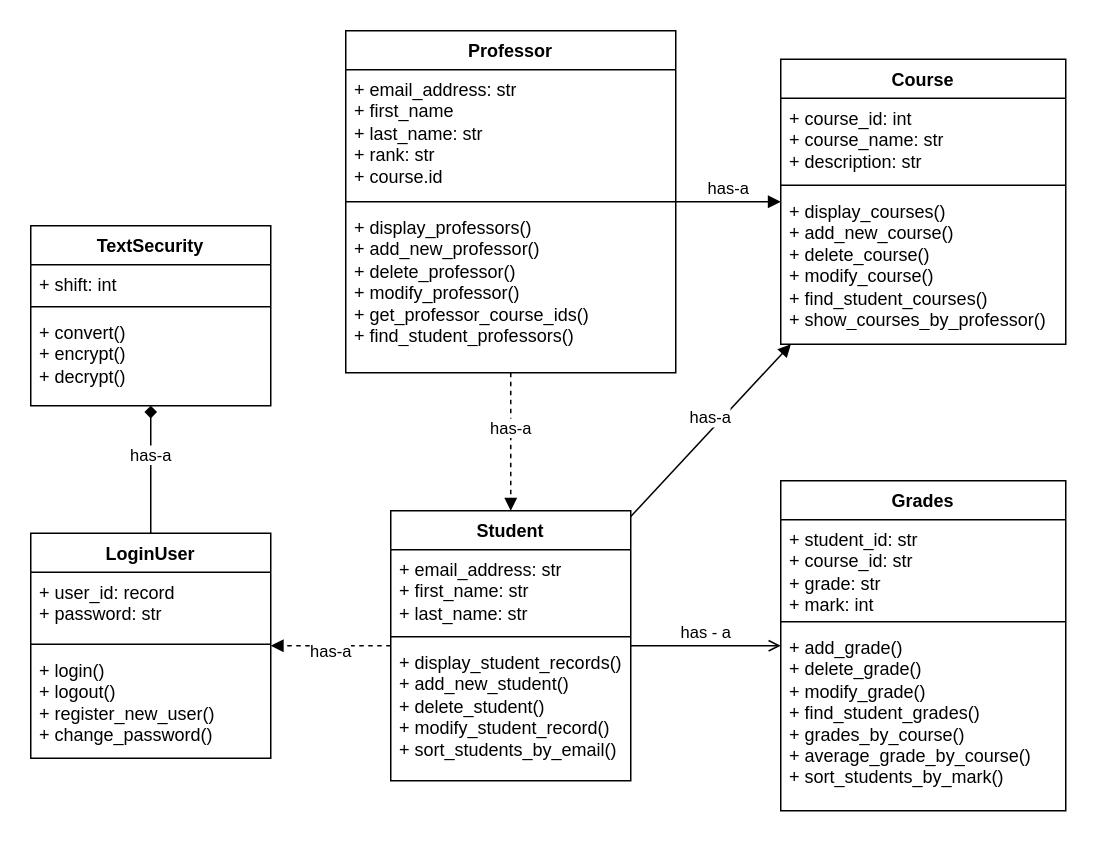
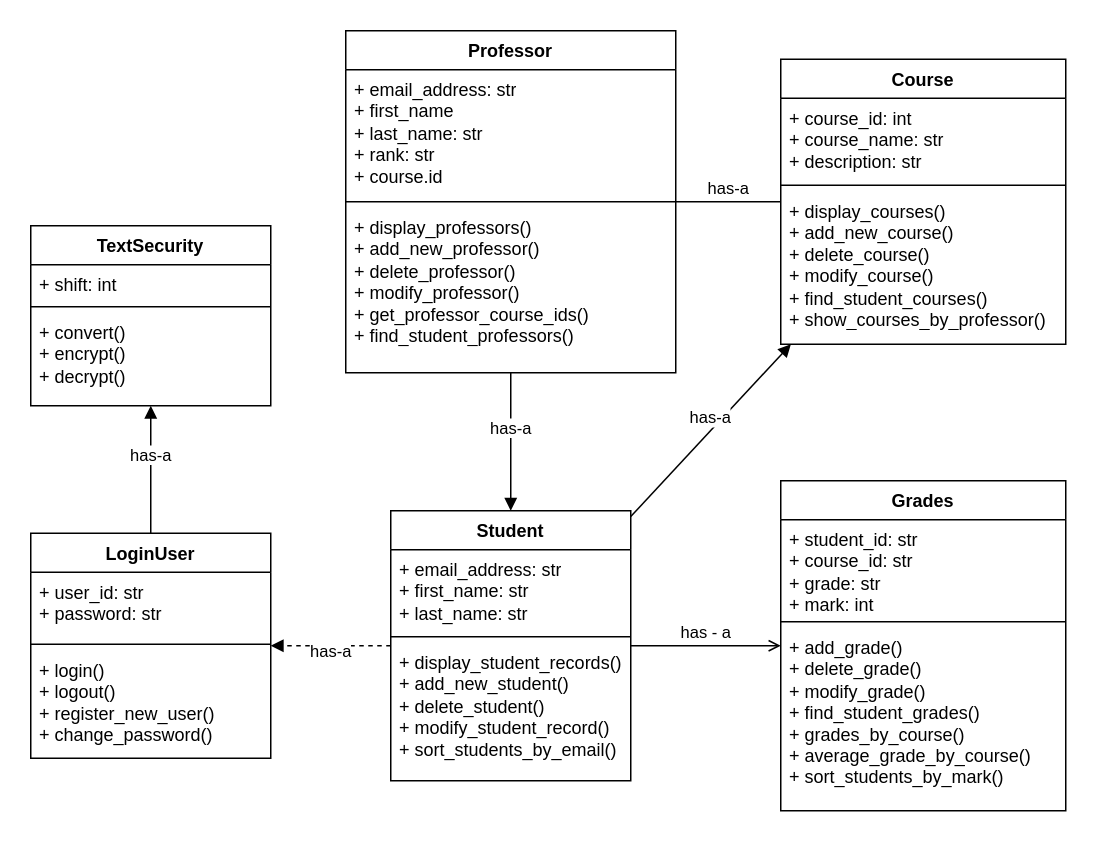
(767, 202) -> (772, 202)
(151, 419) -> (151, 419)
(511, 468) -> (511, 468)
(116, 604) -> (108, 604)
